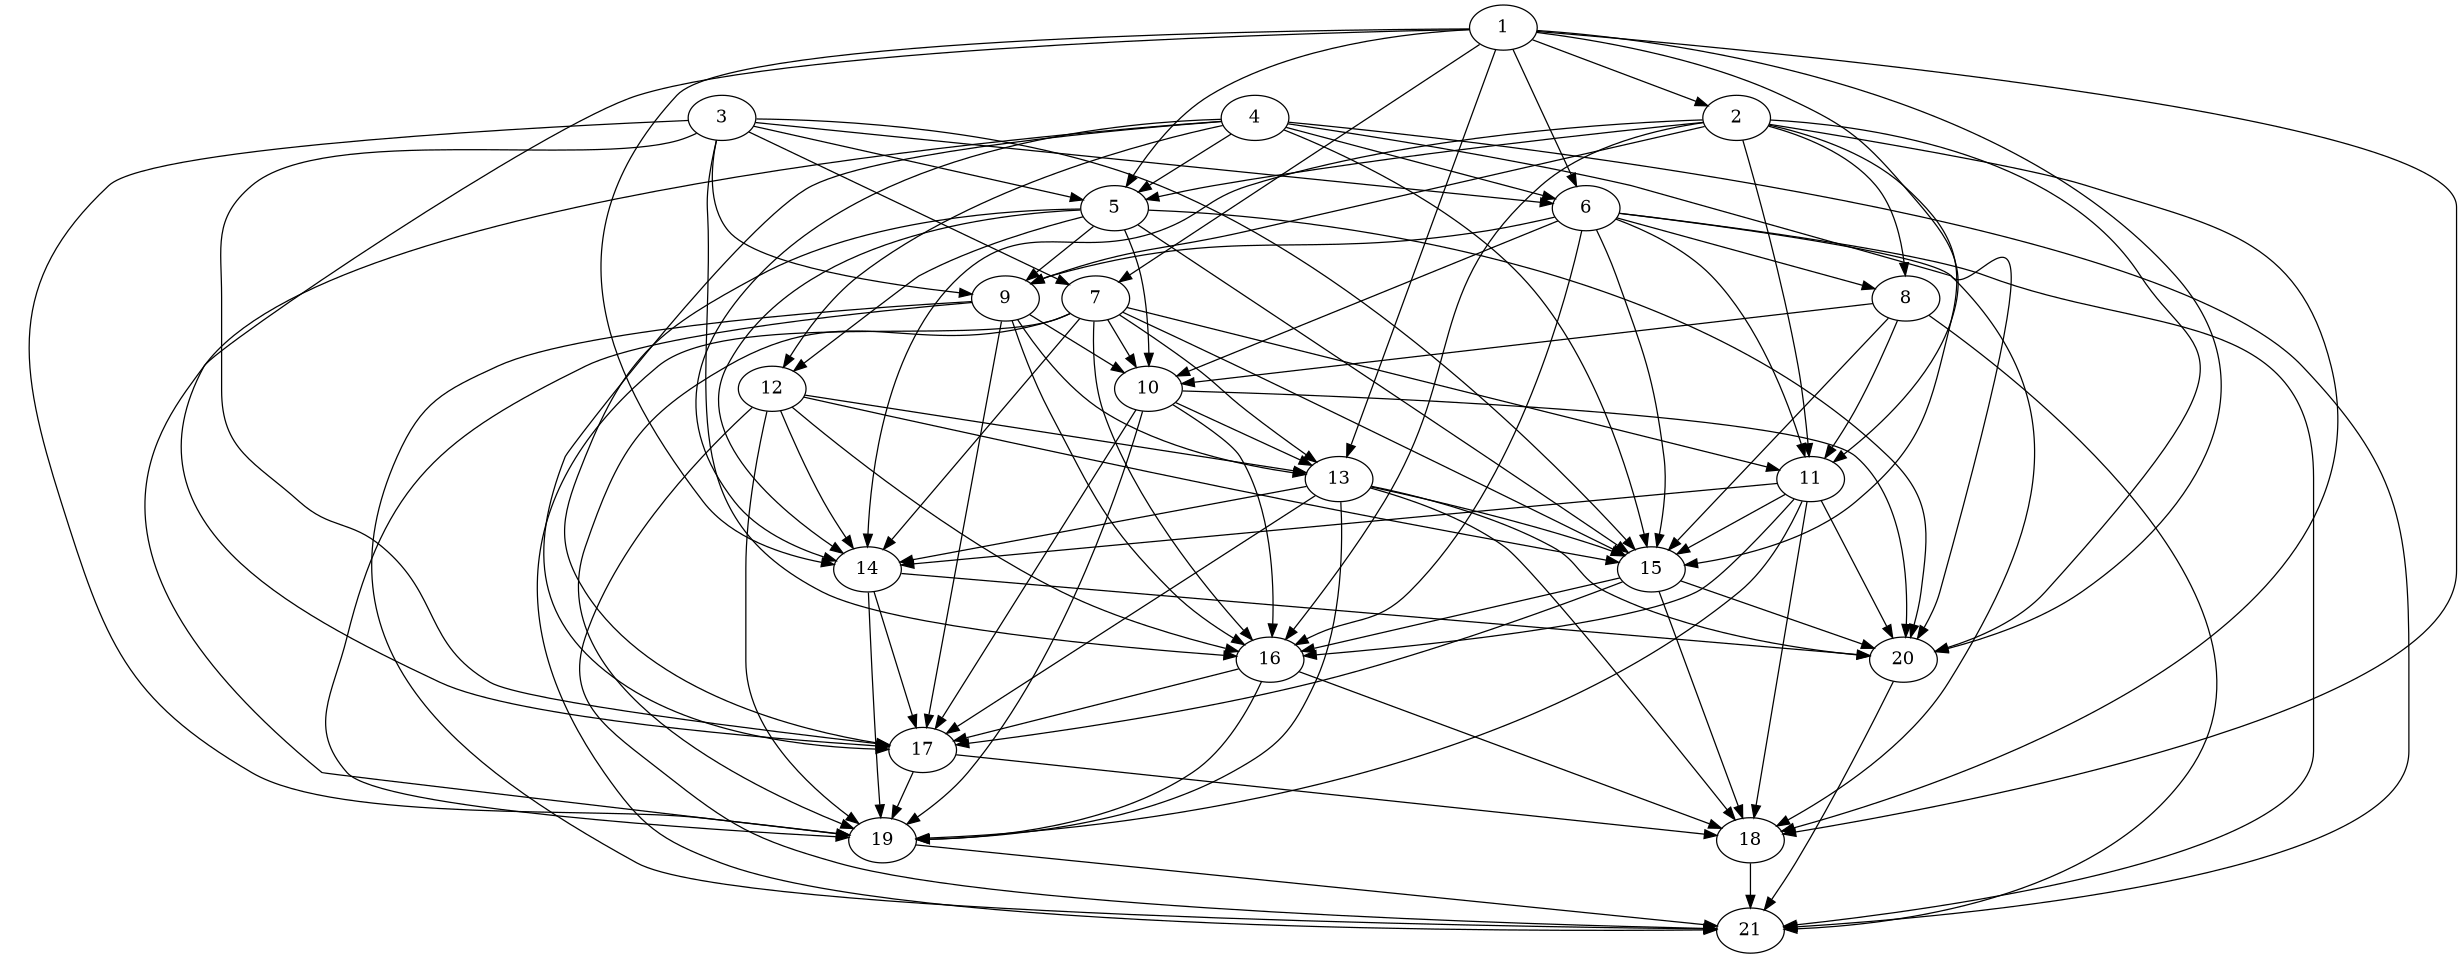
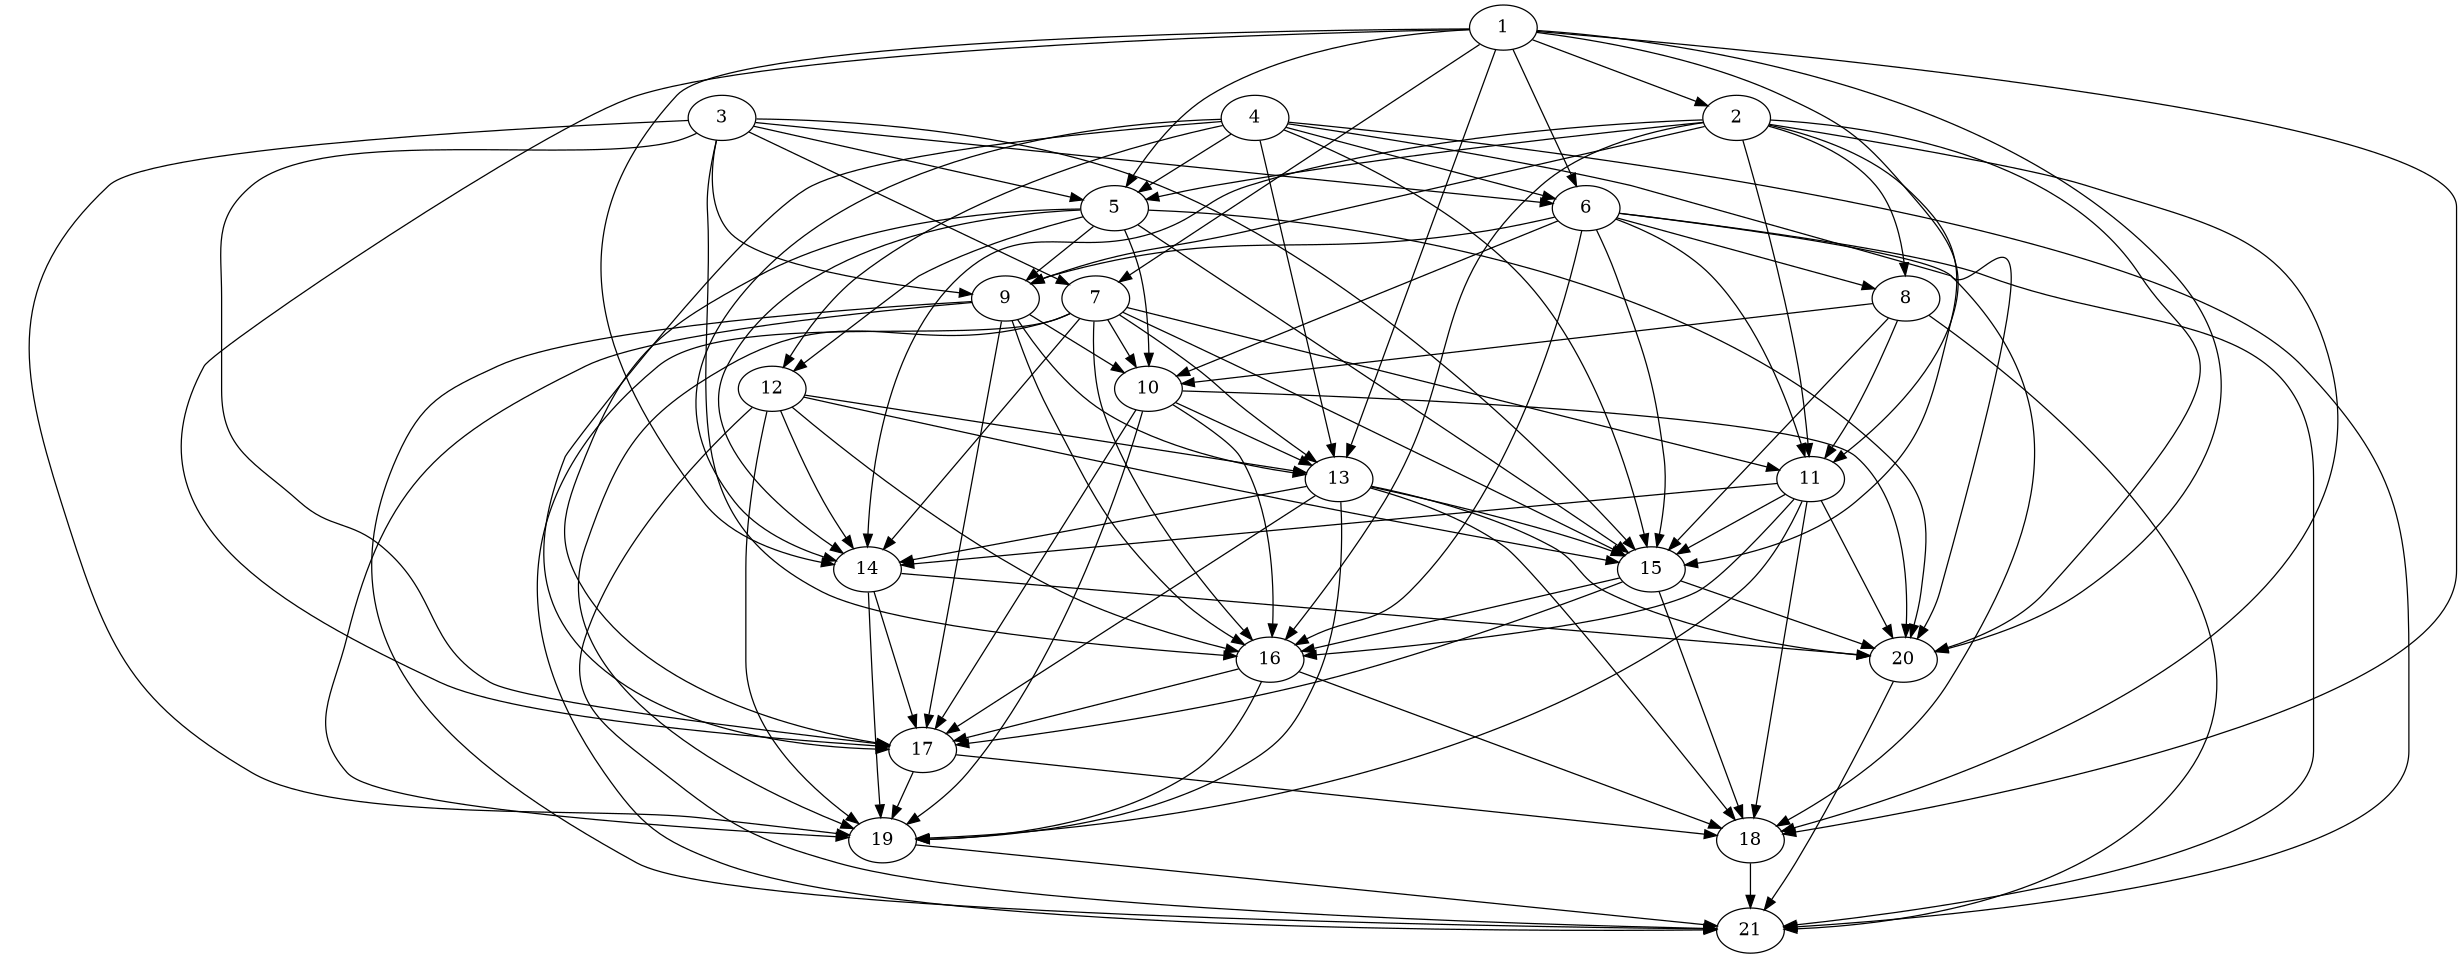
(164, 428) -> (1296, 292)
